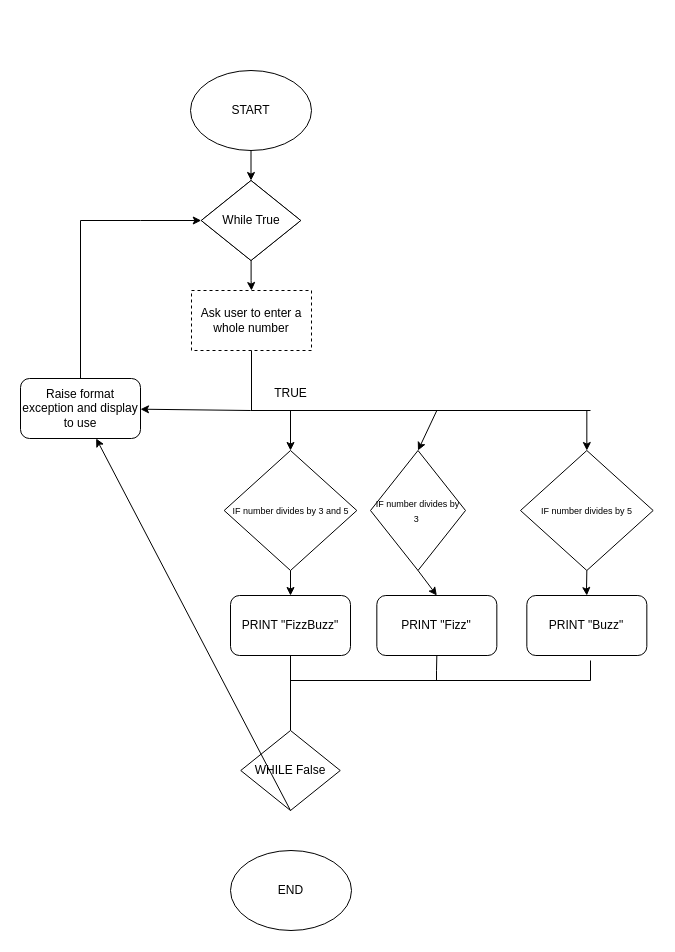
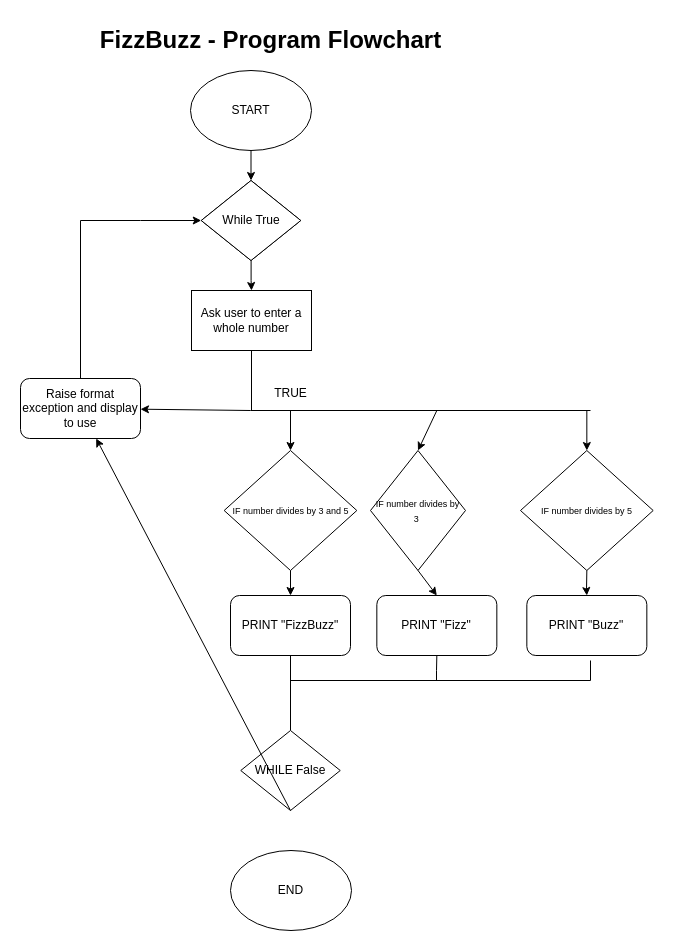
none -> (271, 41)
(252, 321) -> (252, 321)
